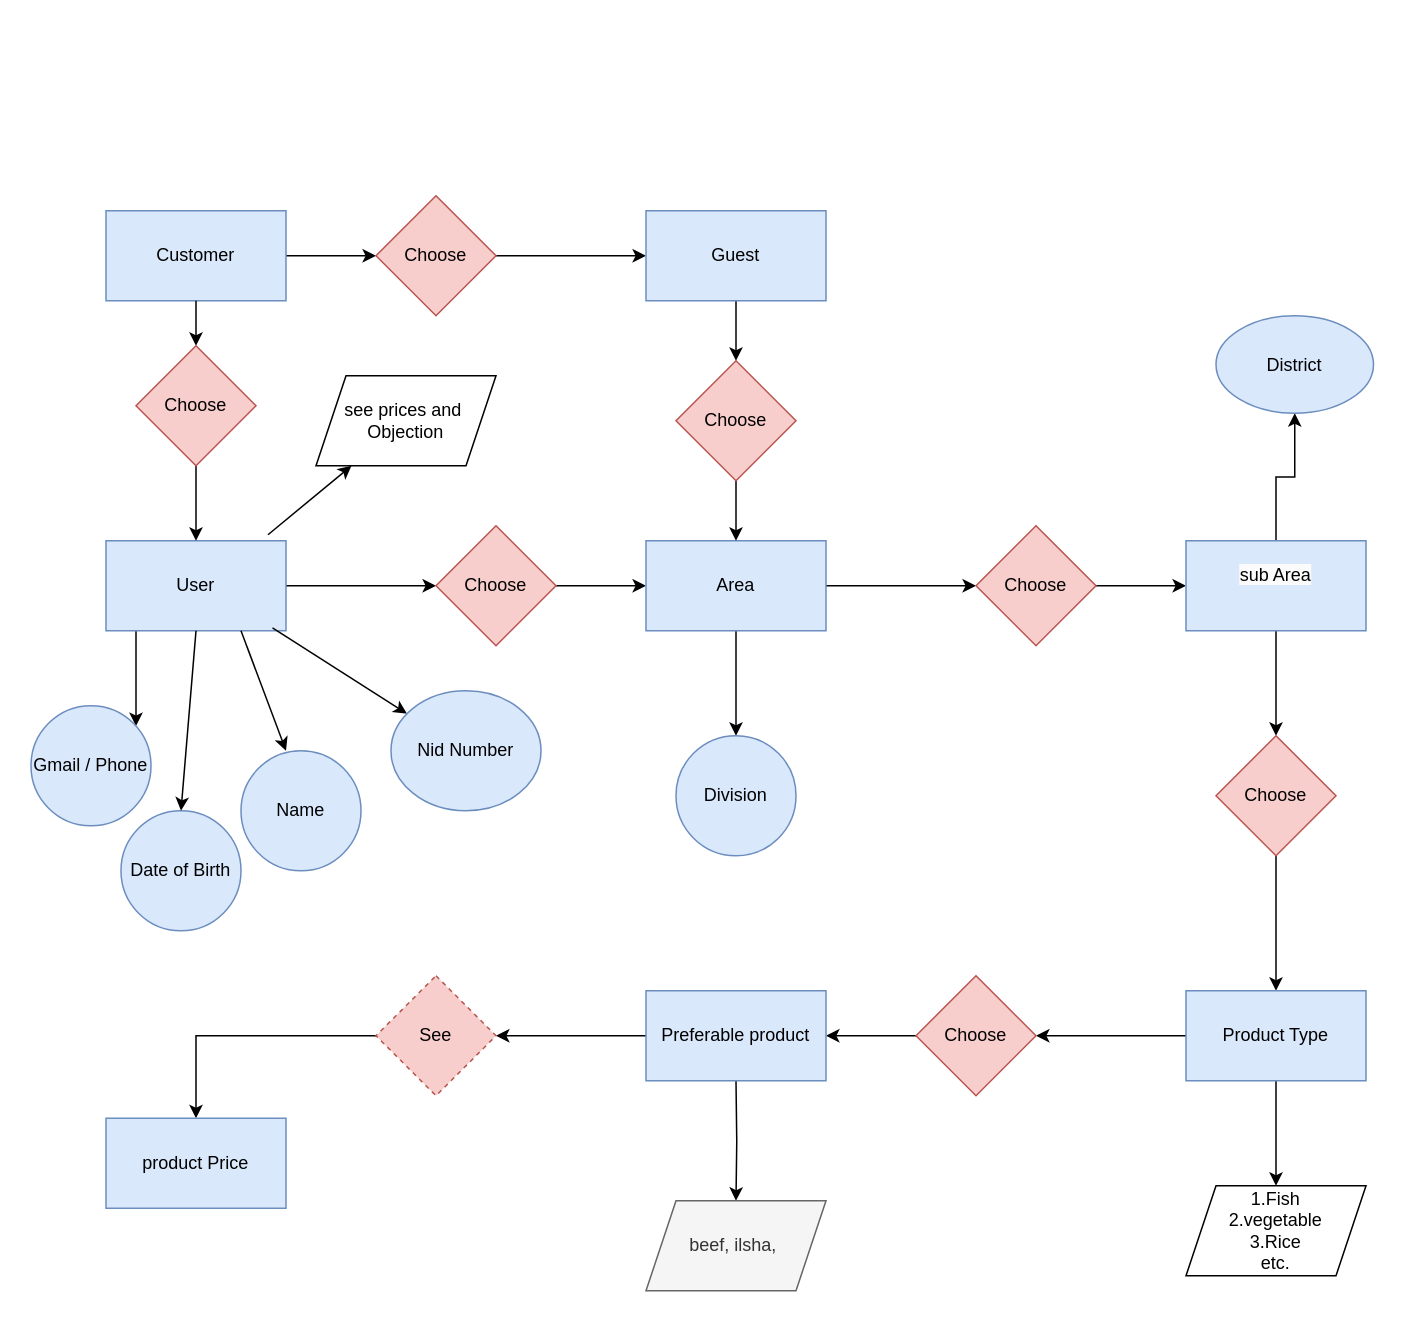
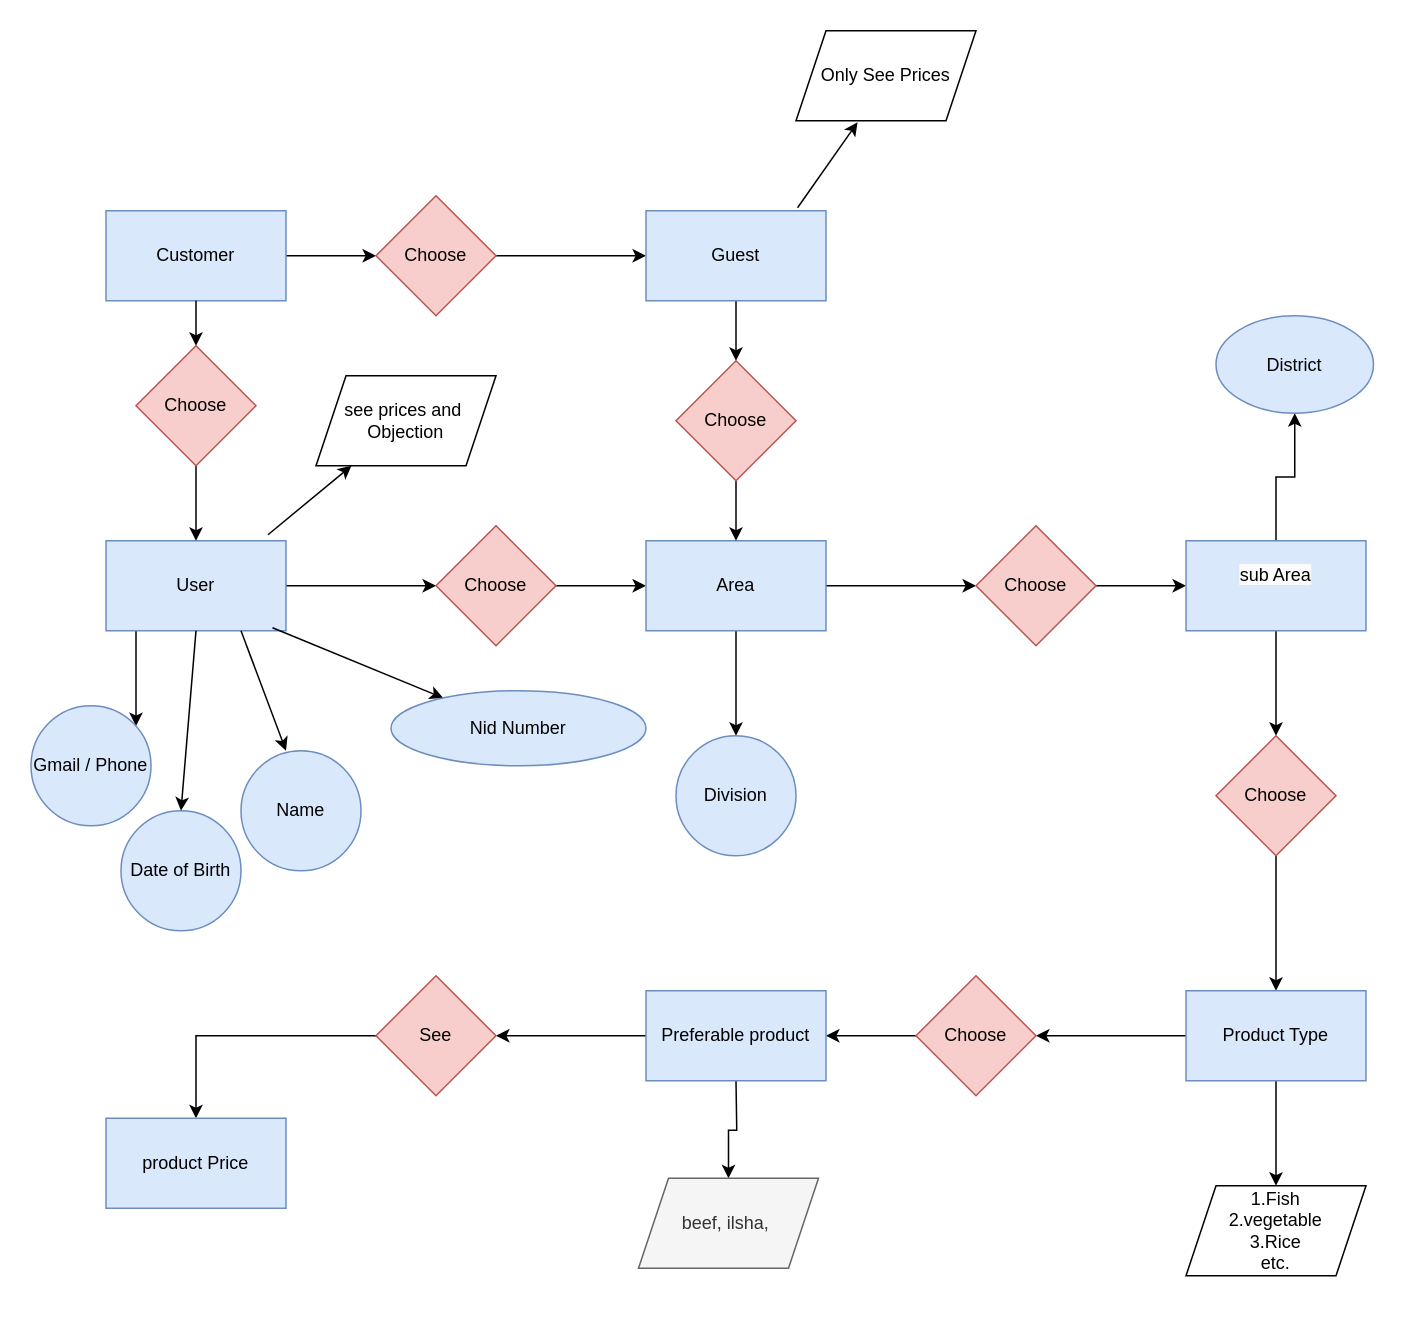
none -> (886, 76)
none -> (825, 169)
(466, 751) -> (518, 728)
(436, 1036) -> (436, 1036)
(736, 1246) -> (728, 1223)
